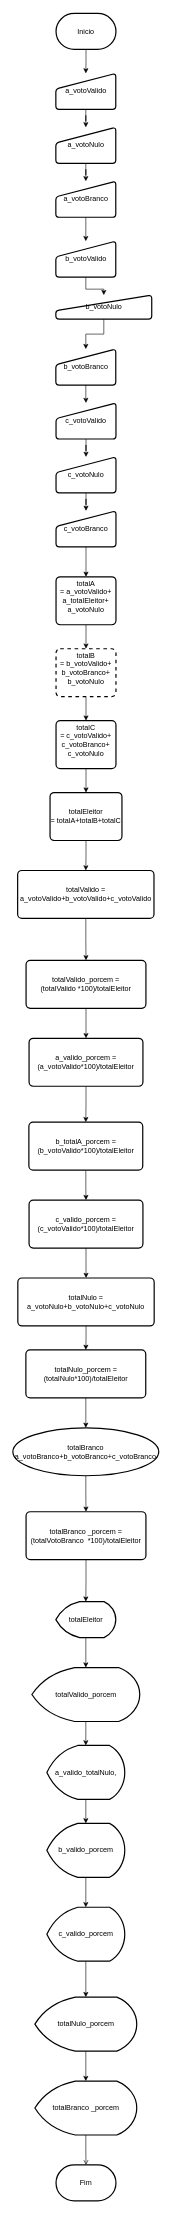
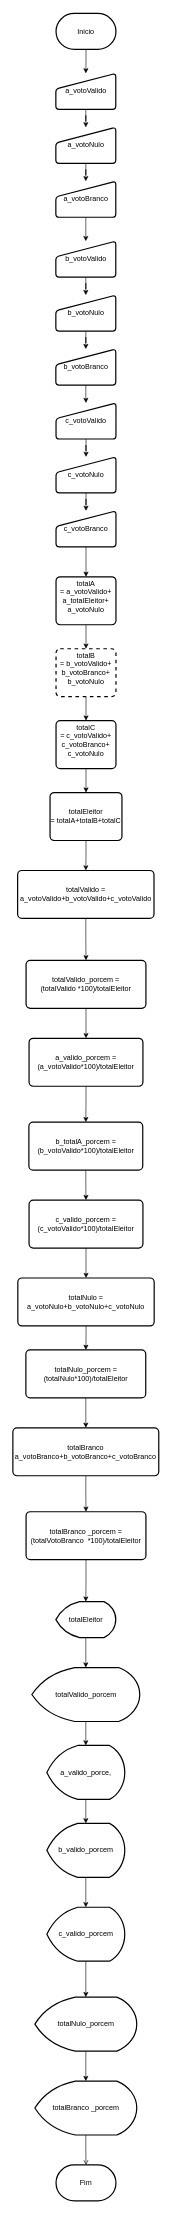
(104, 306) -> (86, 312)
(86, 1452) -> (86, 1452)
(86, 1773) -> (86, 1773)
